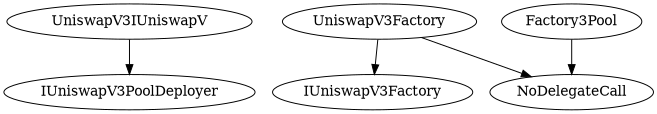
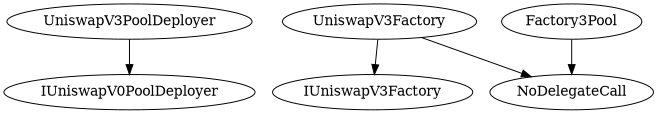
(129, 22) -> (129, 22)
(129, 92) -> (129, 92)
